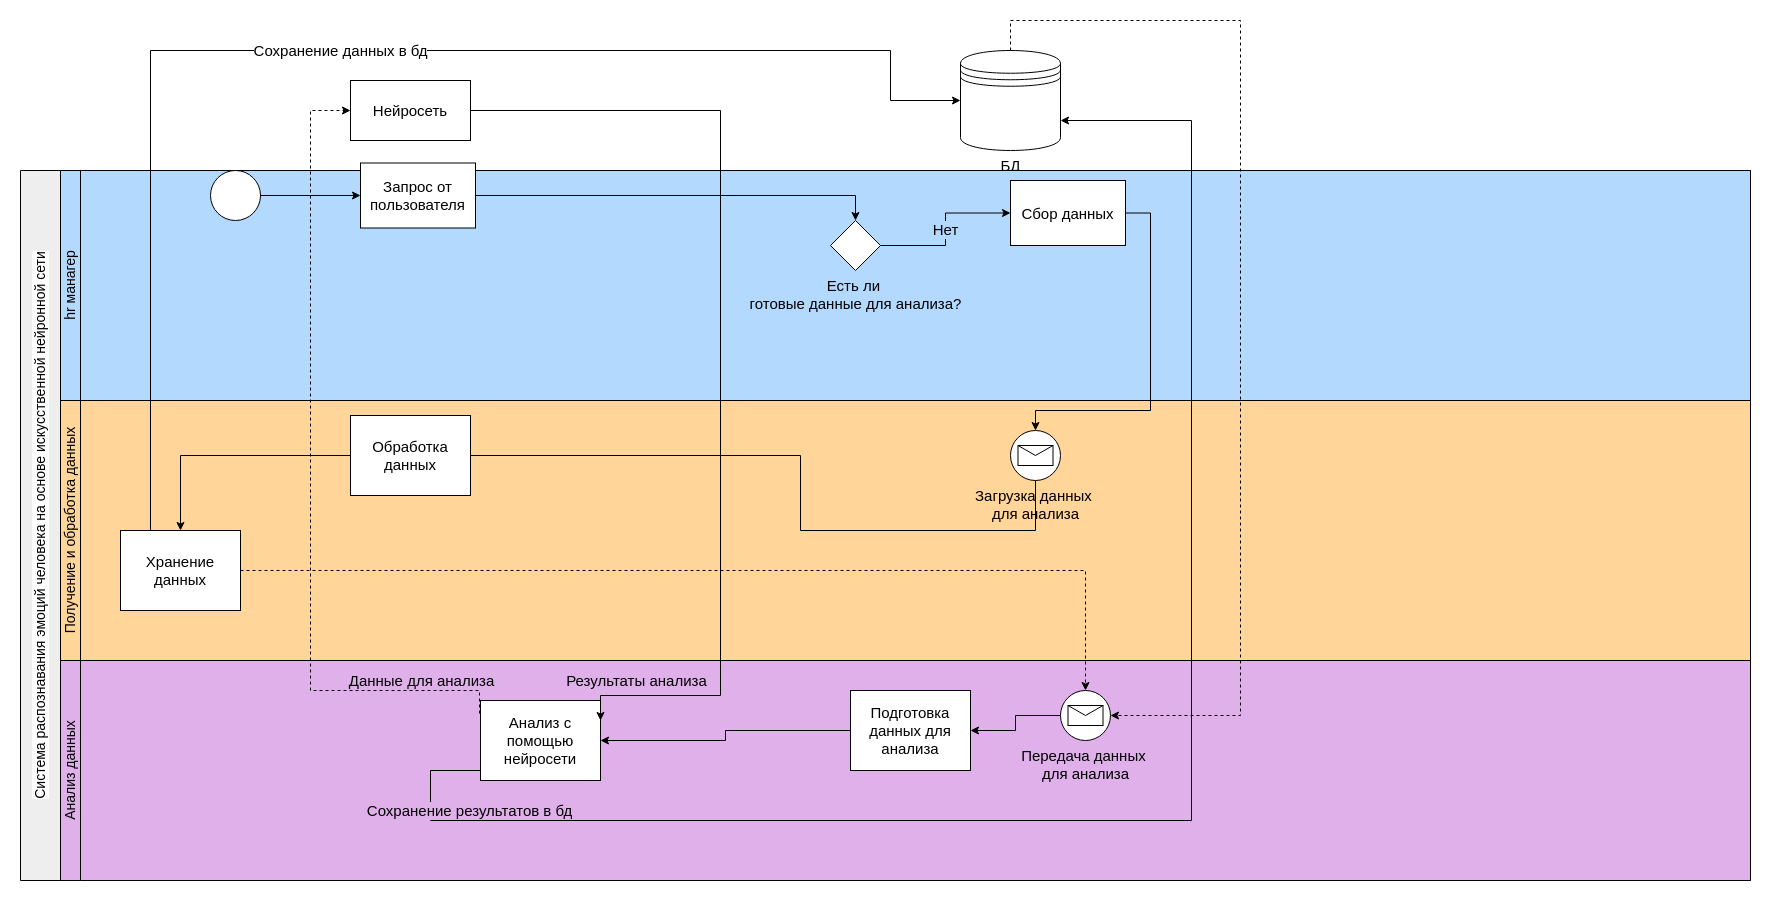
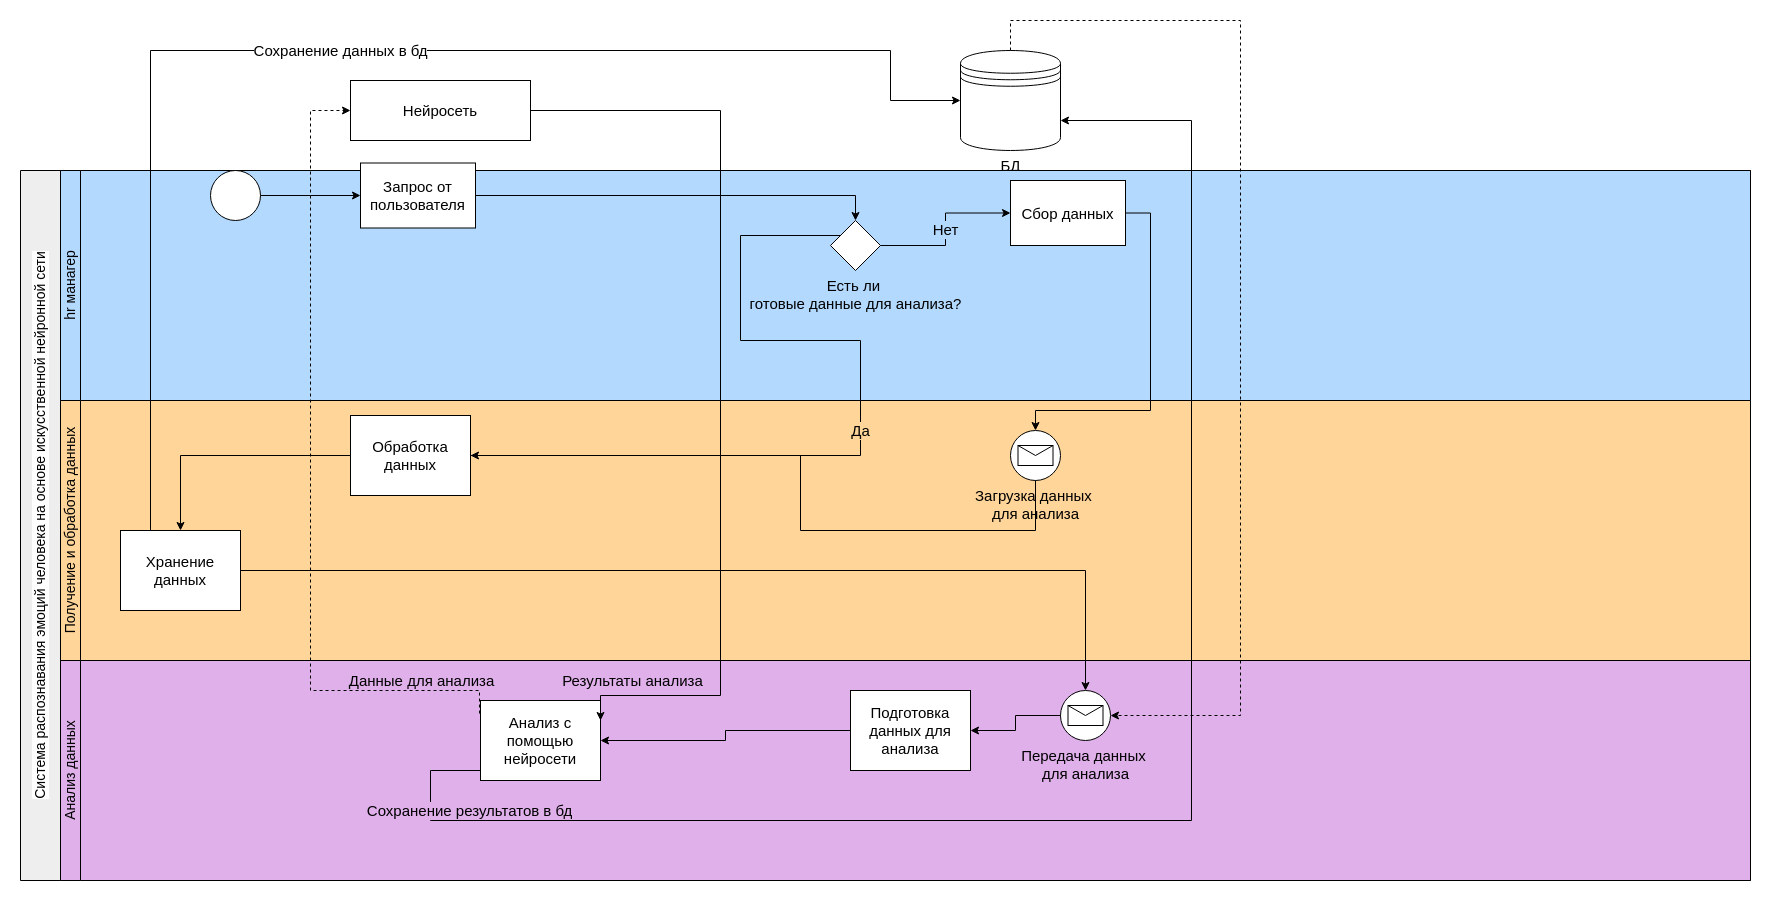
(411, 111) -> (441, 111)
none -> (785, 341)
(719, 571) -> (719, 571)
